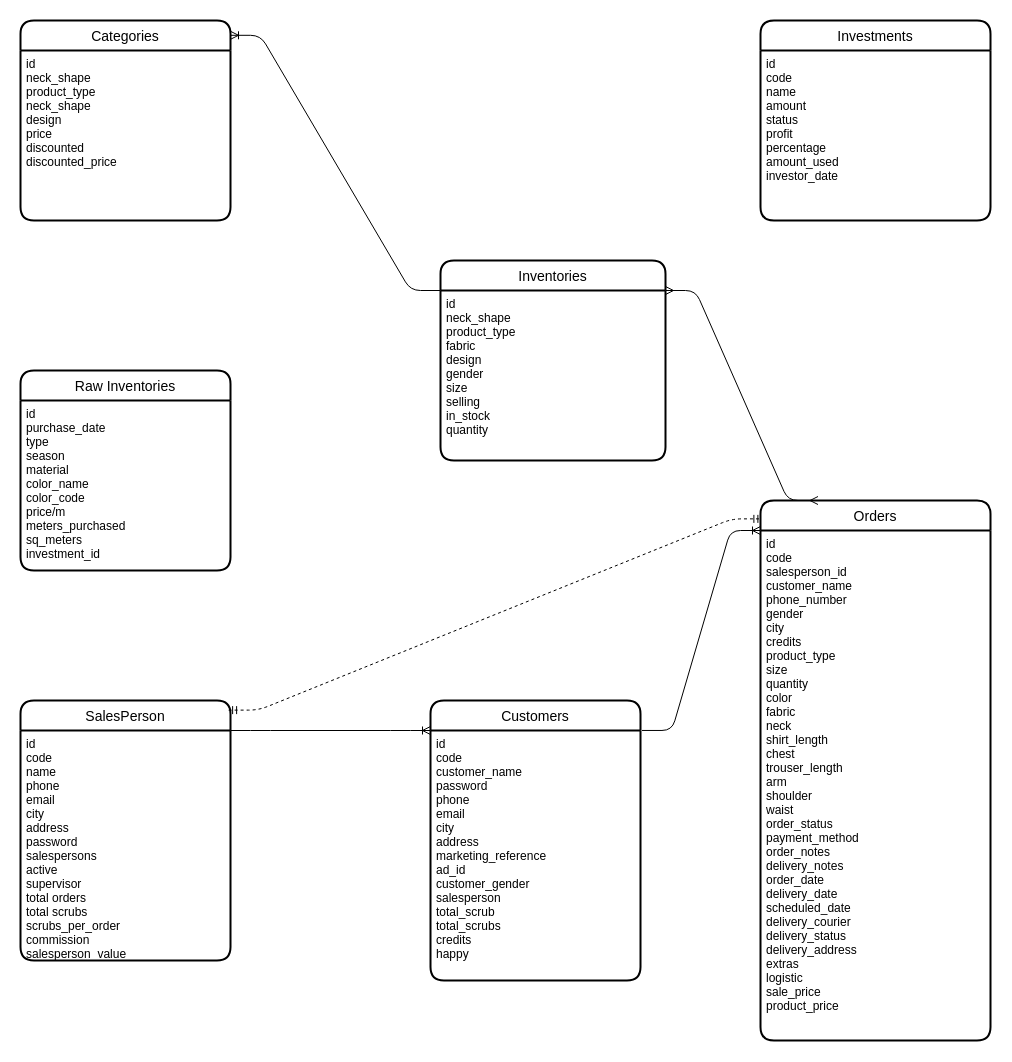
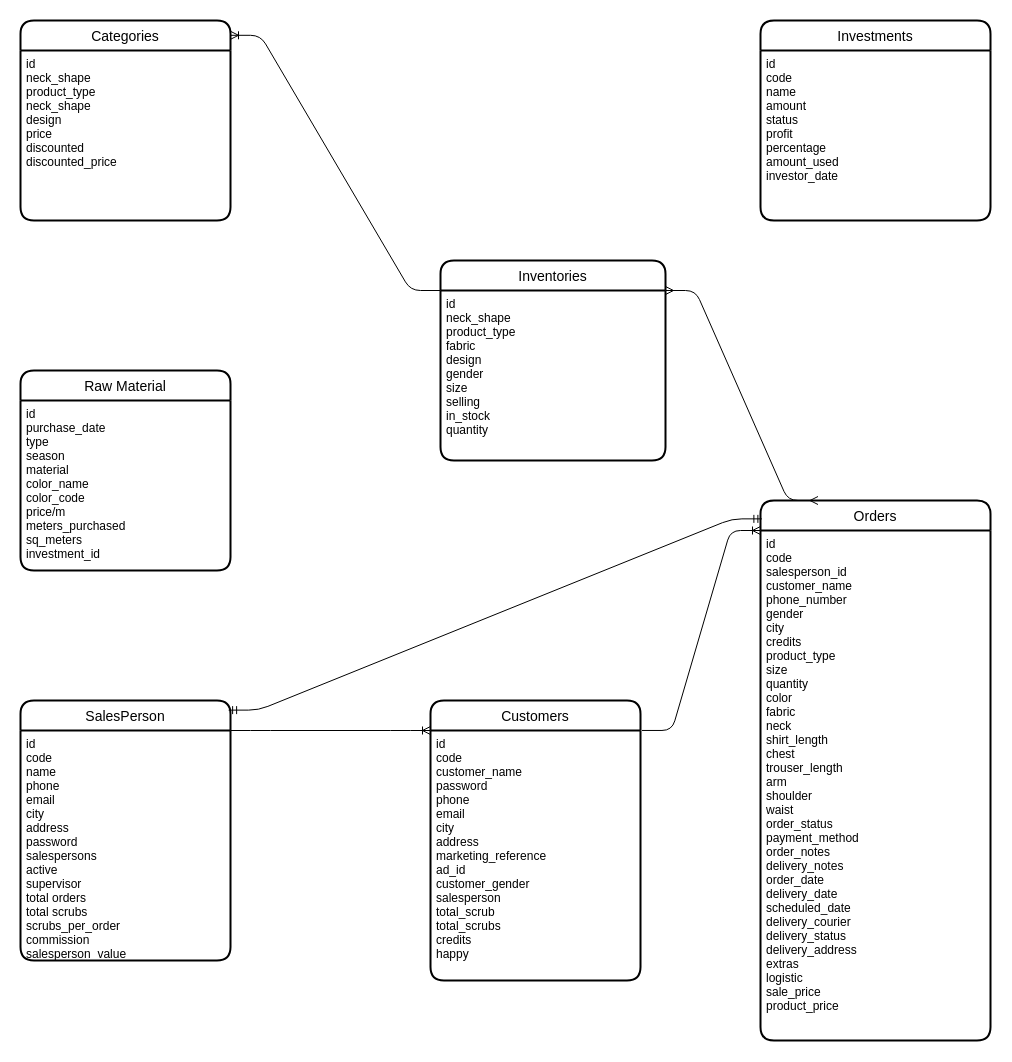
(125, 386) -> (125, 386)
(493, 615) -> (493, 615)
